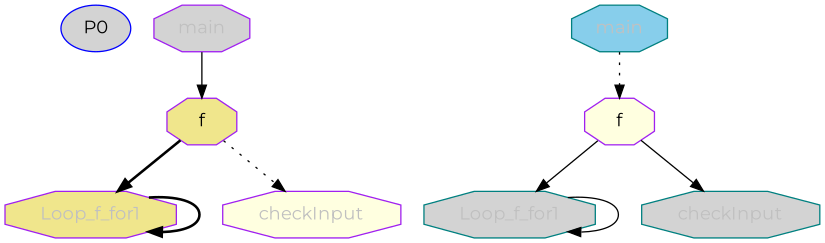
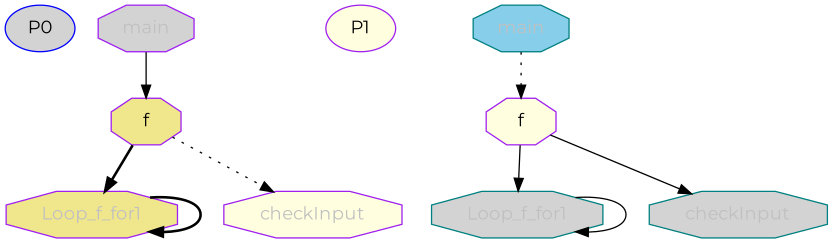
none -> (361, 28)
